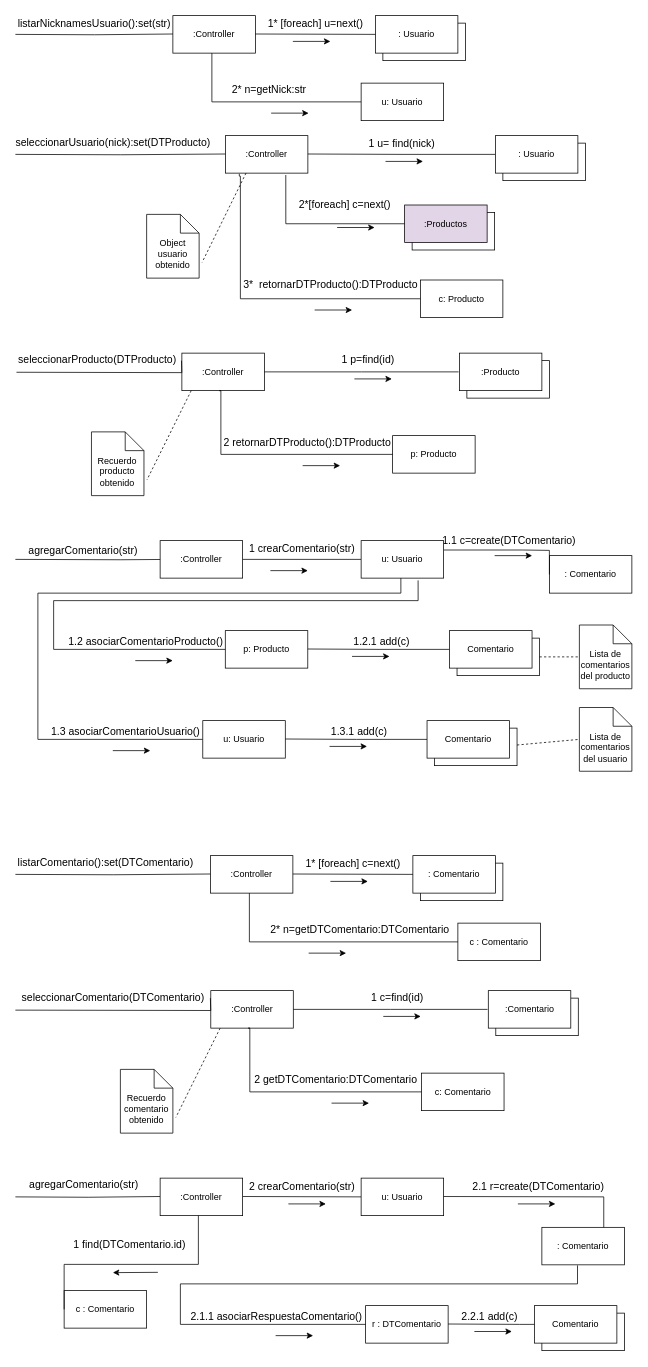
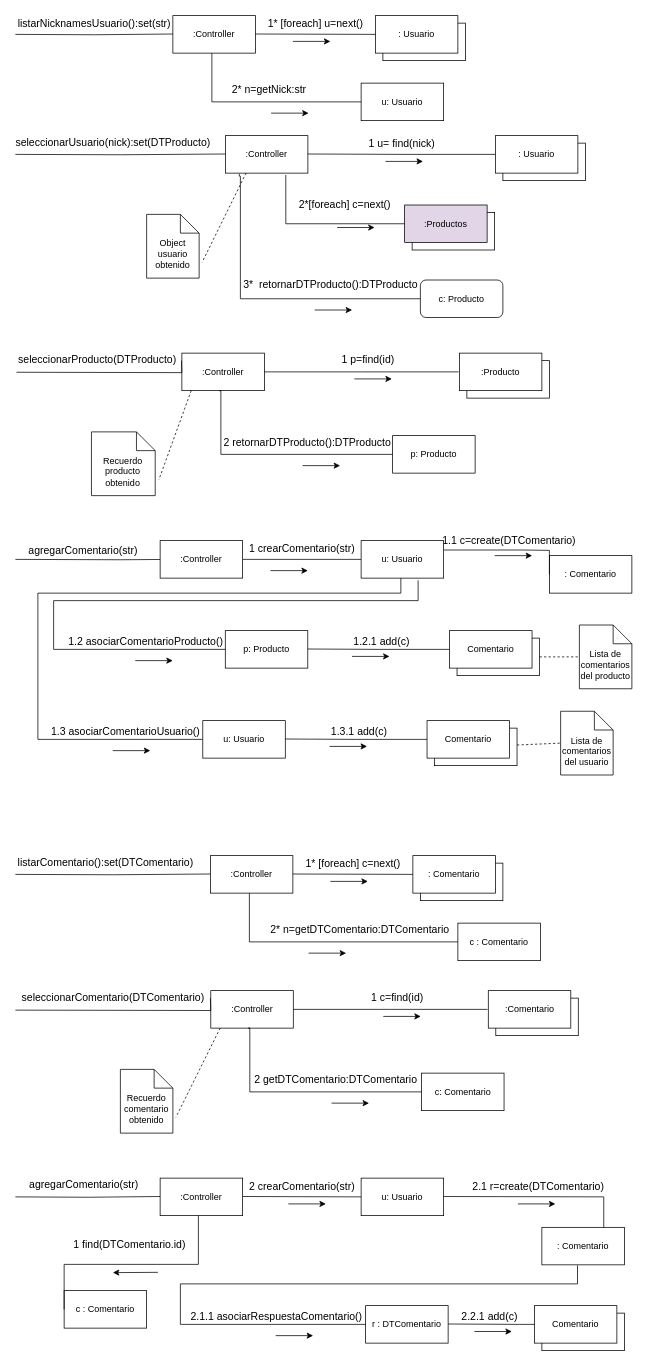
(462, 299) -> (462, 299)
(118, 464) -> (123, 464)
(606, 739) -> (587, 743)
